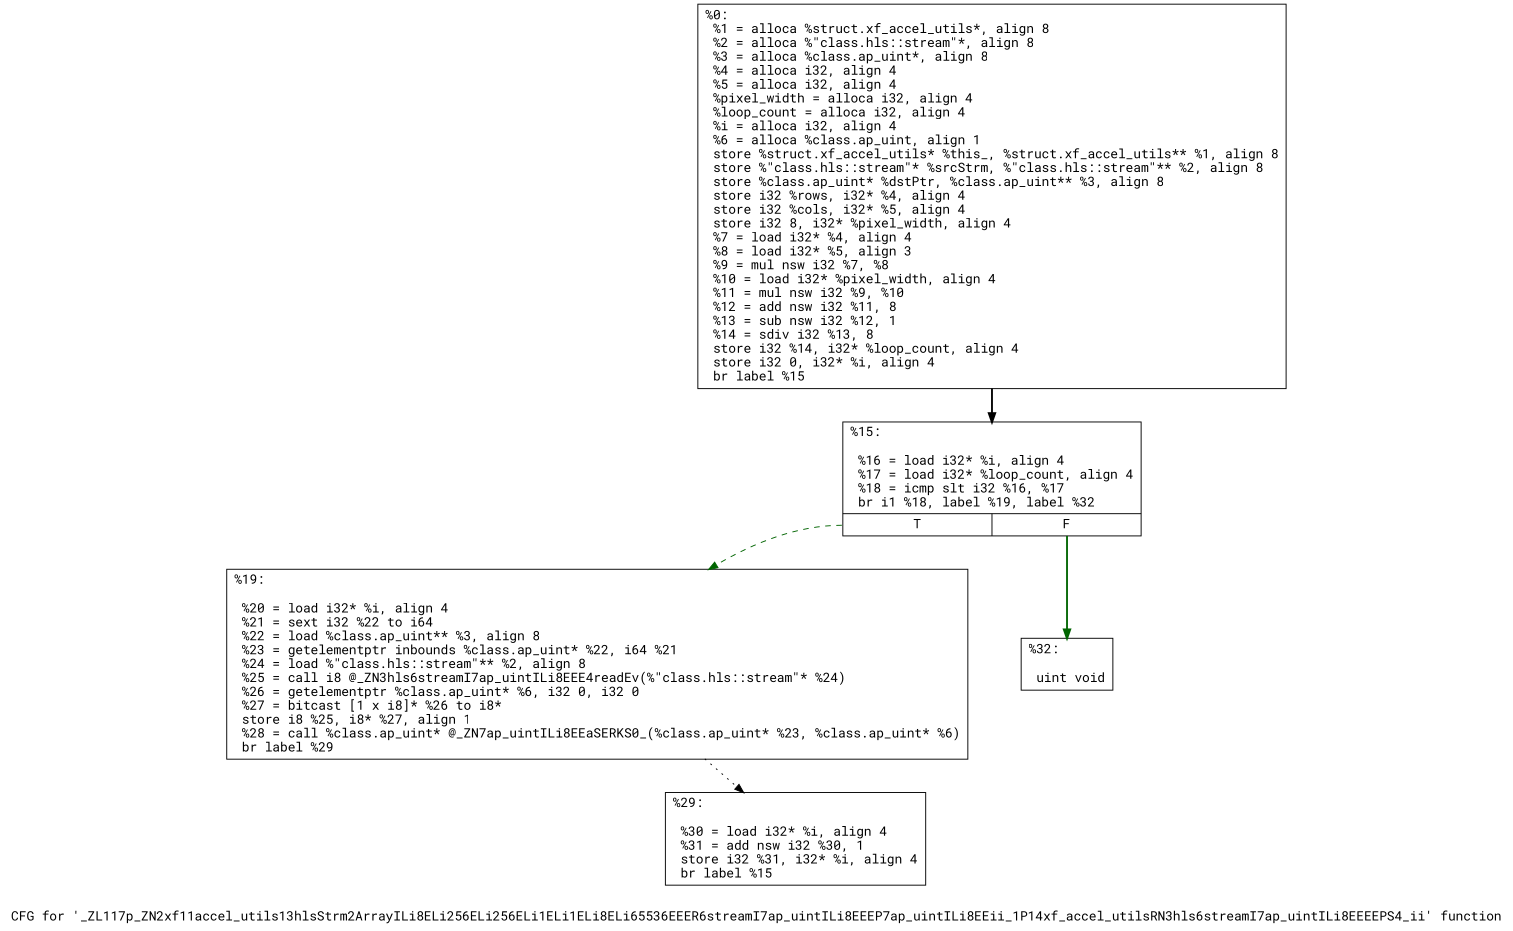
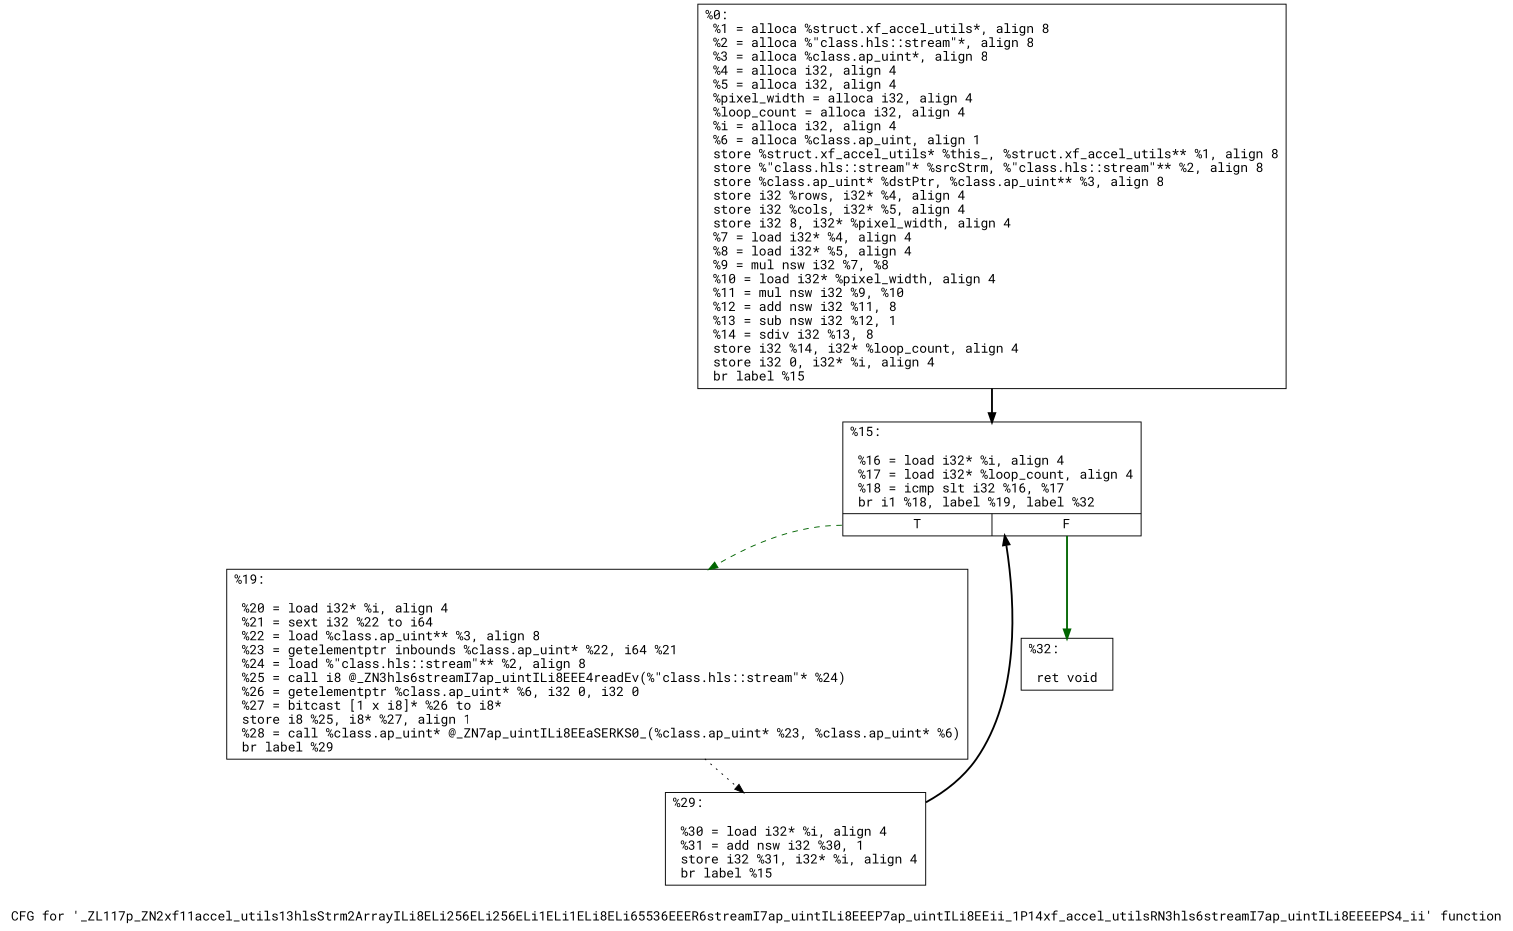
(809, 252) -> (809, 252)
(1067, 678) -> (1063, 678)
none -> (1005, 688)
